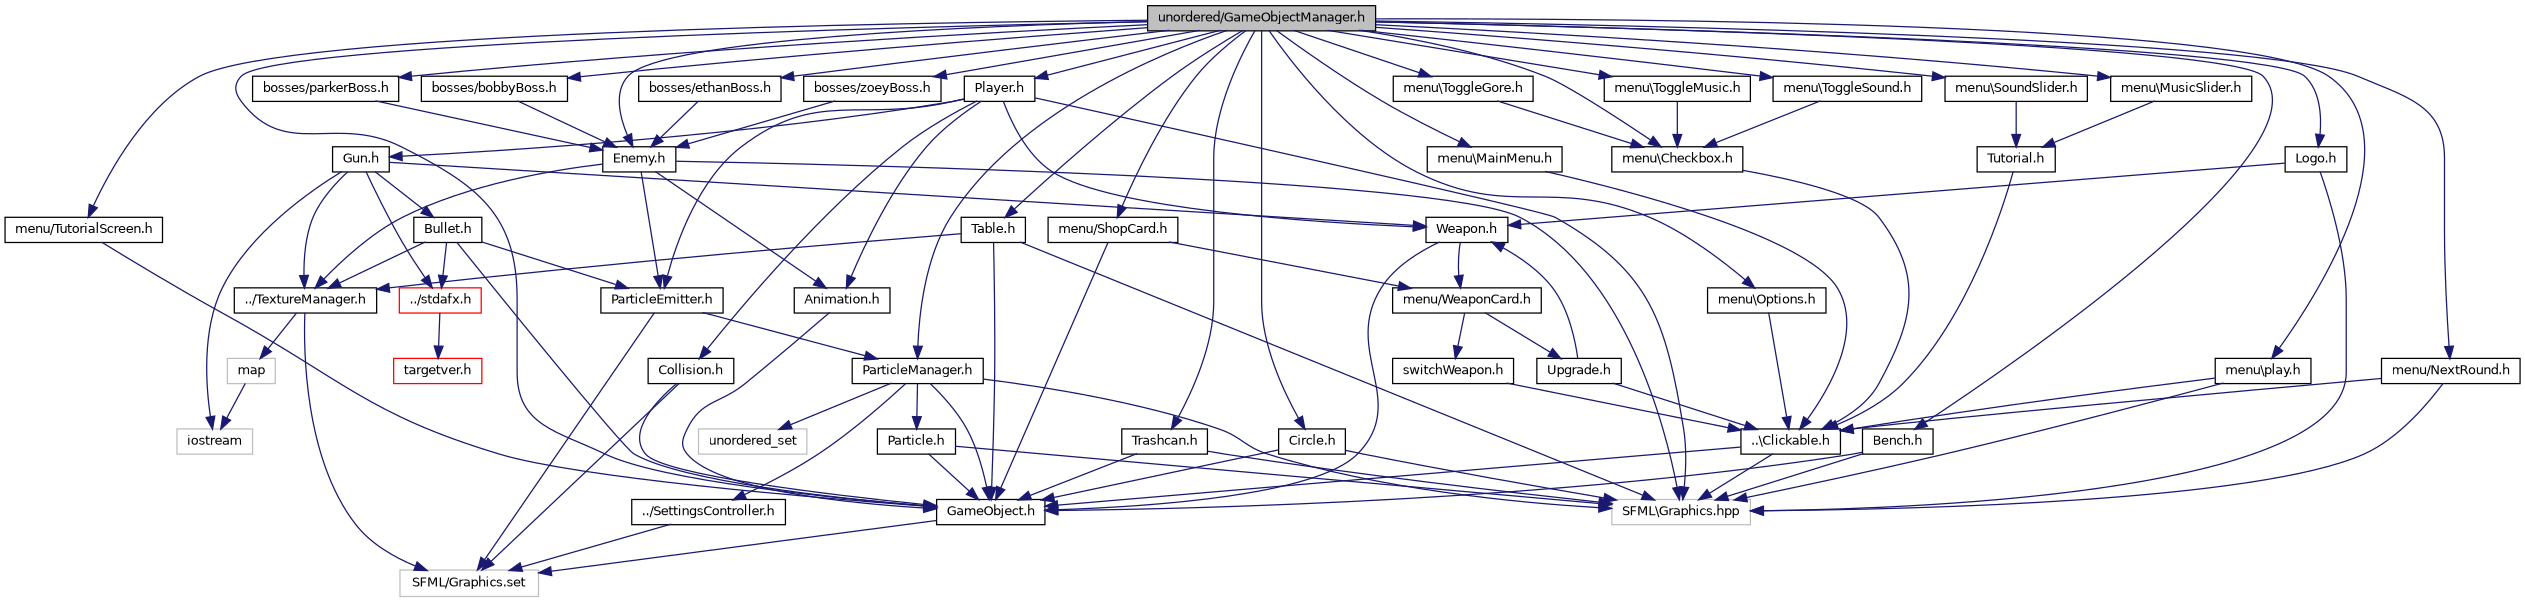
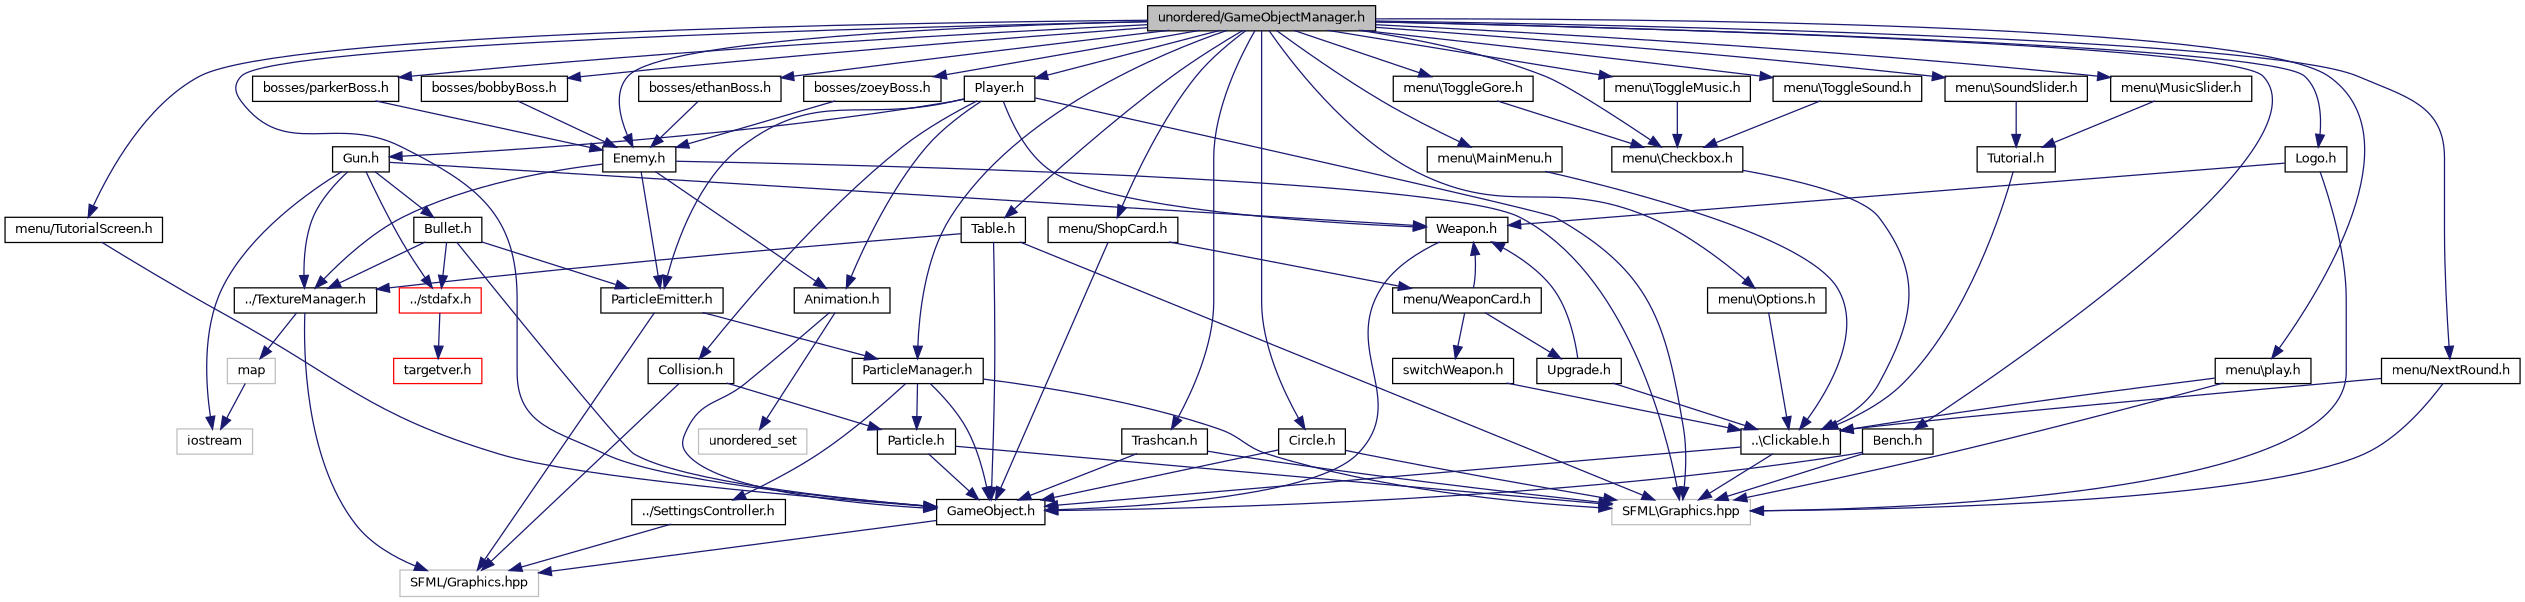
(1459, 259) -> (1475, 272)
(841, 404) -> (801, 366)
(740, 481) -> (798, 404)
(469, 583) -> (469, 583)
